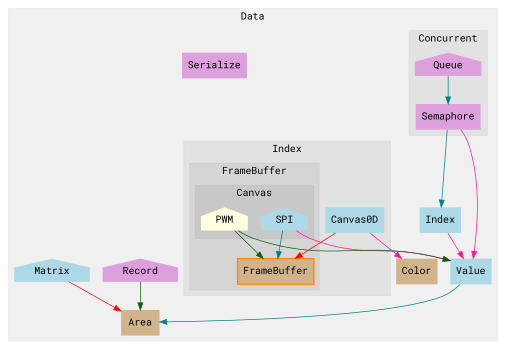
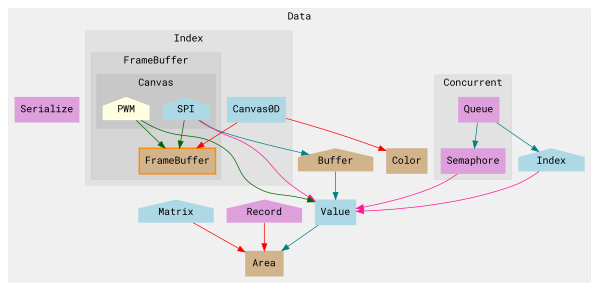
(448, 66) -> (479, 110)
none -> (336, 161)
(445, 165) -> (516, 136)
(440, 220) -> (551, 161)
(281, 241) -> (182, 131)
(383, 244) -> (333, 132)
(140, 292) -> (264, 233)
